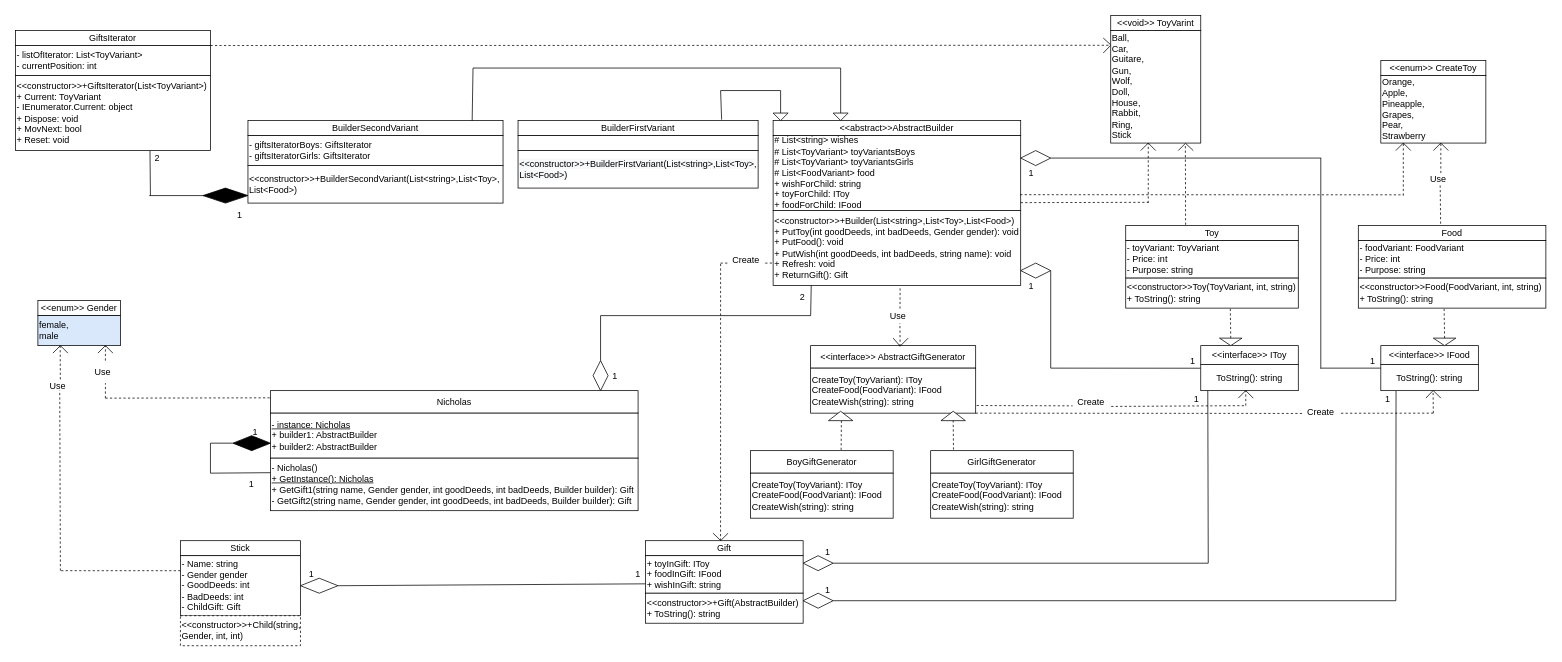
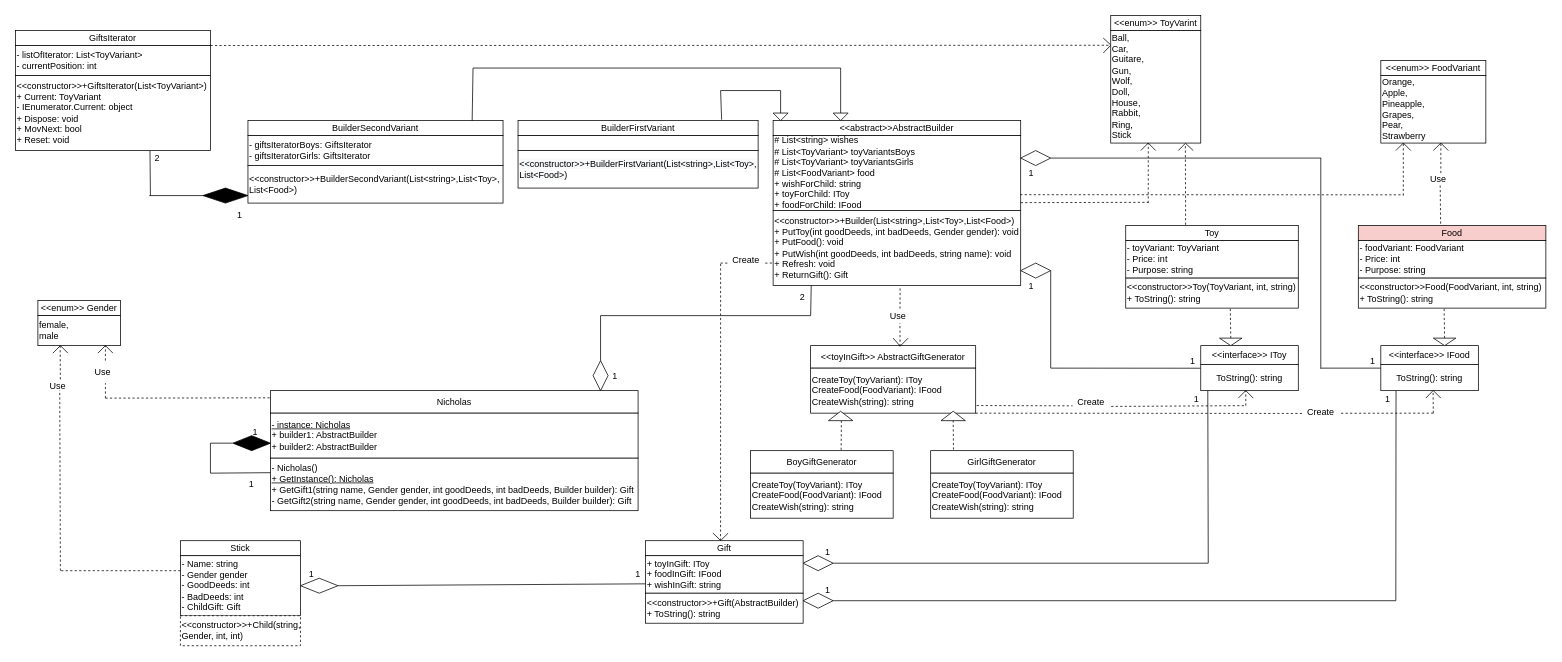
(1155, 23) -> (1155, 23)
(1433, 68) -> (1433, 68)
(1452, 233) -> (1452, 233)
(79, 330) -> (79, 330)
(893, 357) -> (893, 357)
